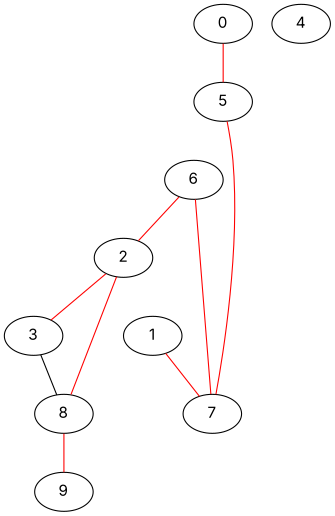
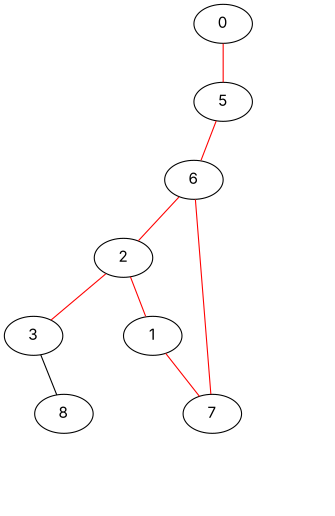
(301, 24) -> none
(233, 258) -> (209, 141)
(94, 336) -> (138, 297)
(64, 492) -> none
